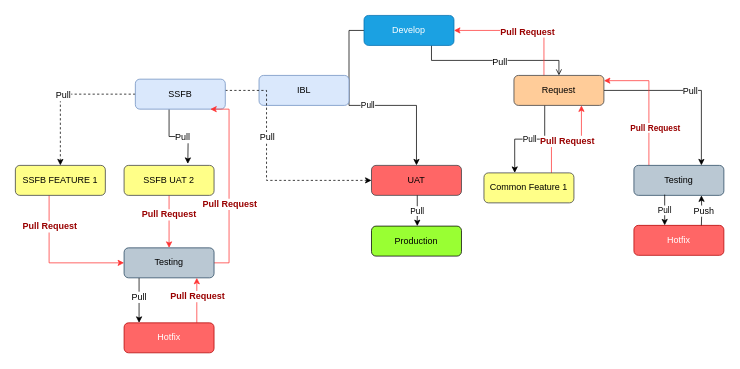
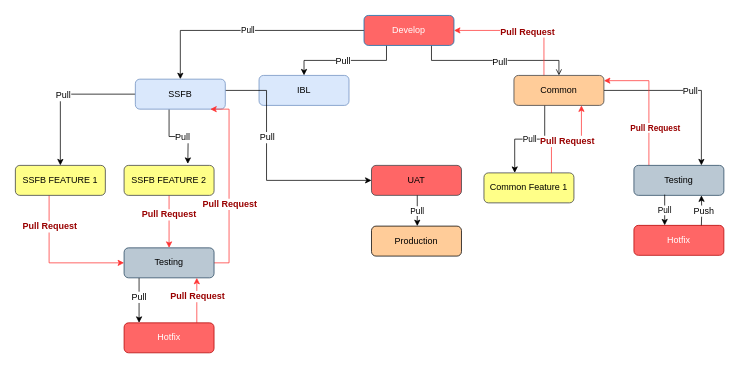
(409, 30) -> (409, 30)
none -> (347, 60)
(559, 90) -> (559, 90)
(103, 94) -> (103, 94)
(410, 105) -> (244, 30)
(169, 180) -> (169, 180)
(298, 180) -> (298, 180)
(417, 241) -> (417, 241)
